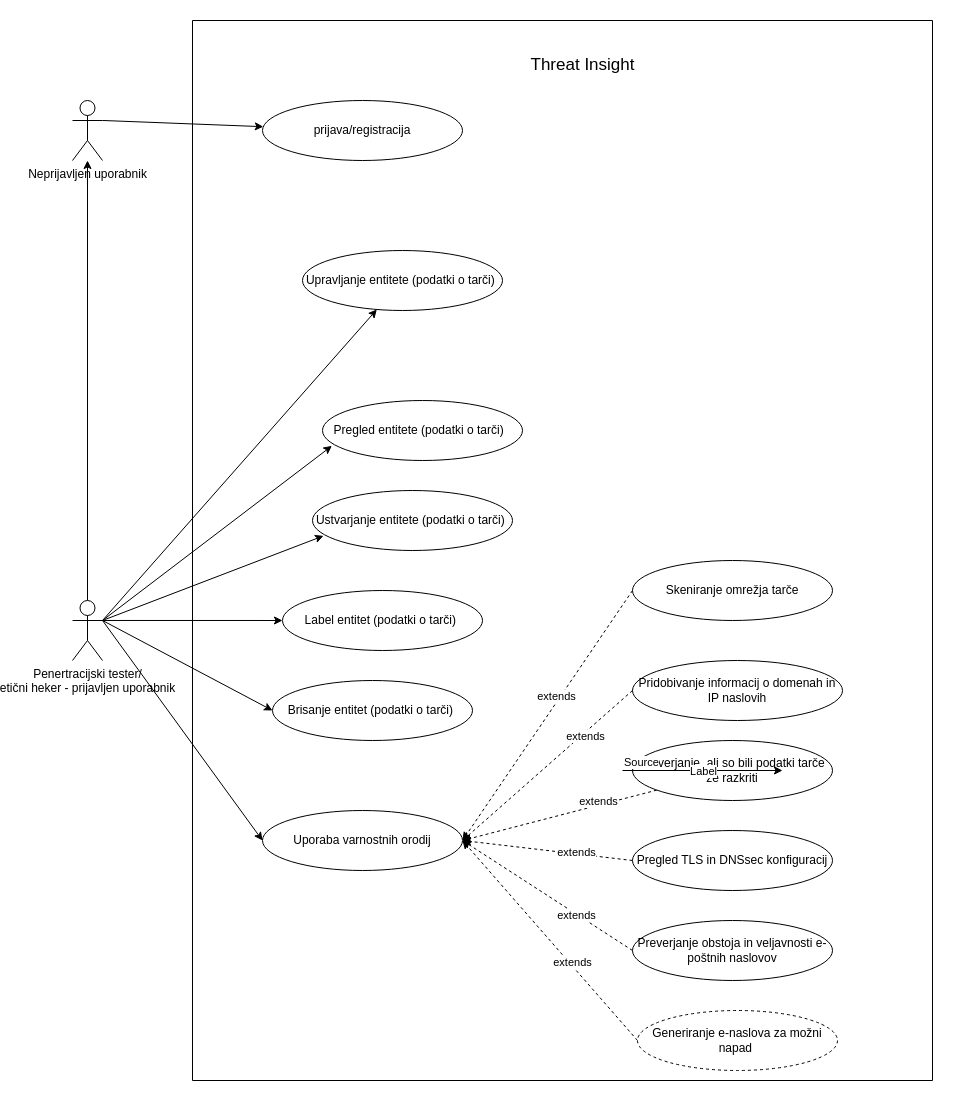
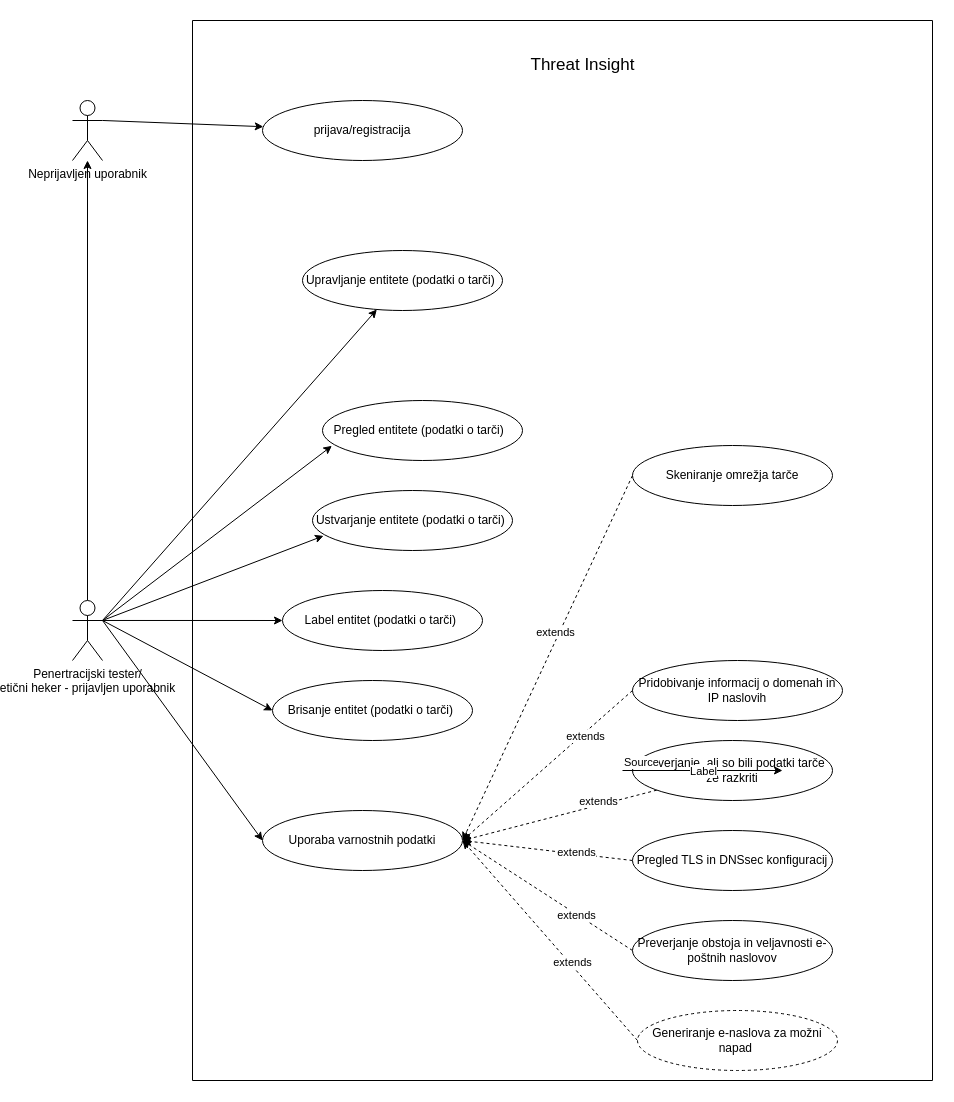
(733, 591) -> (733, 476)
(363, 841) -> (363, 841)
